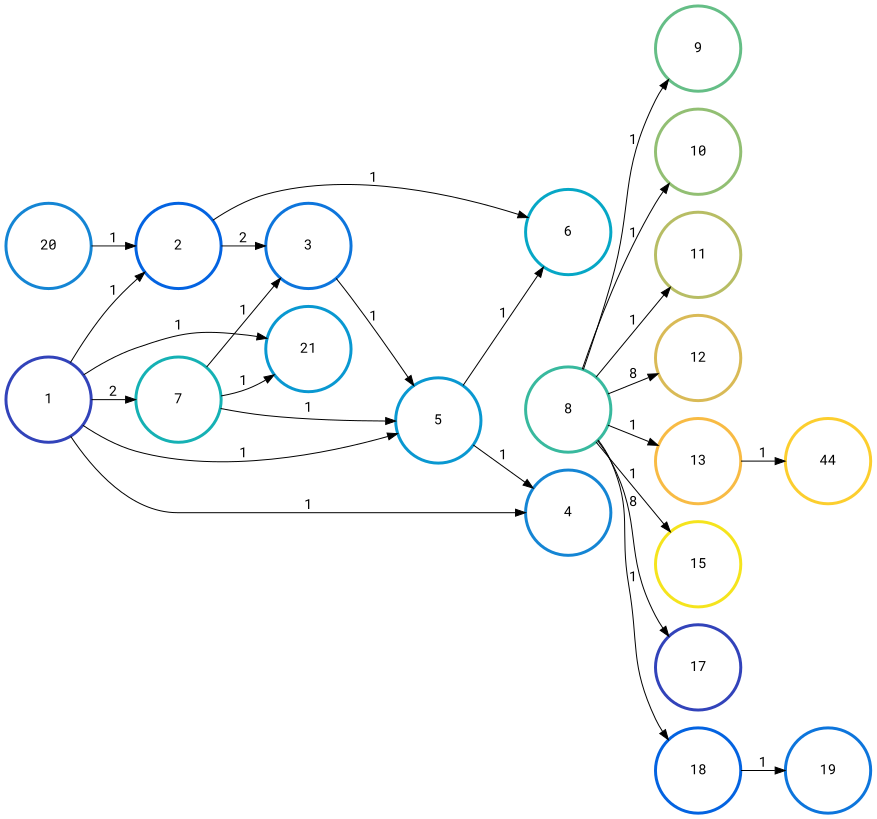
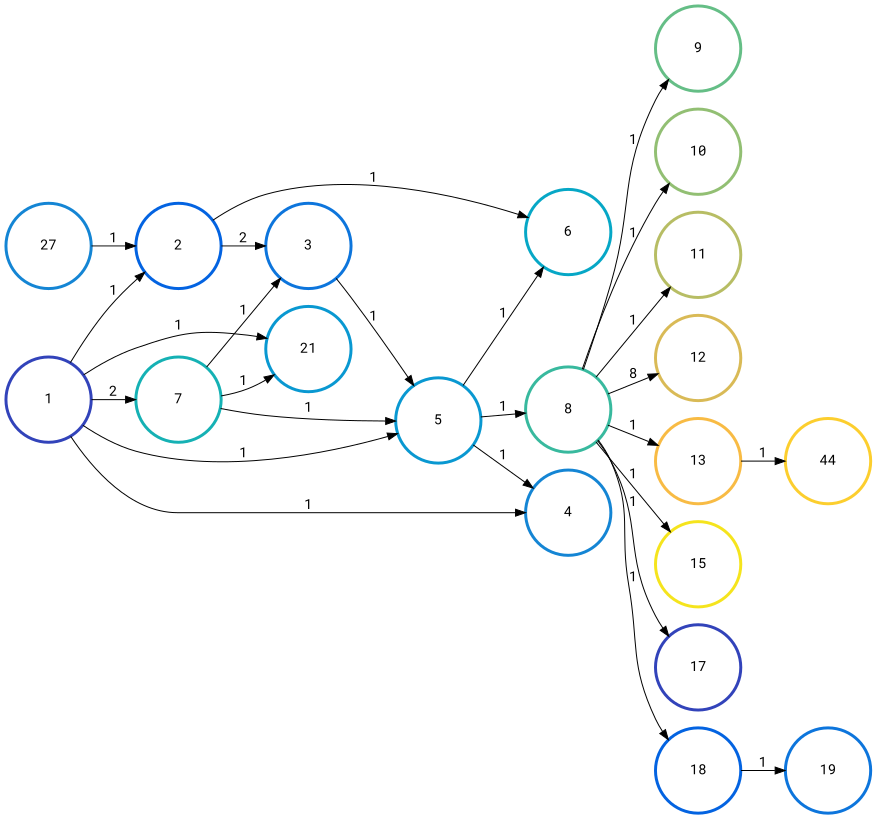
(49, 246) -> (49, 246)
none -> (498, 415)
(633, 502) -> (633, 502)
